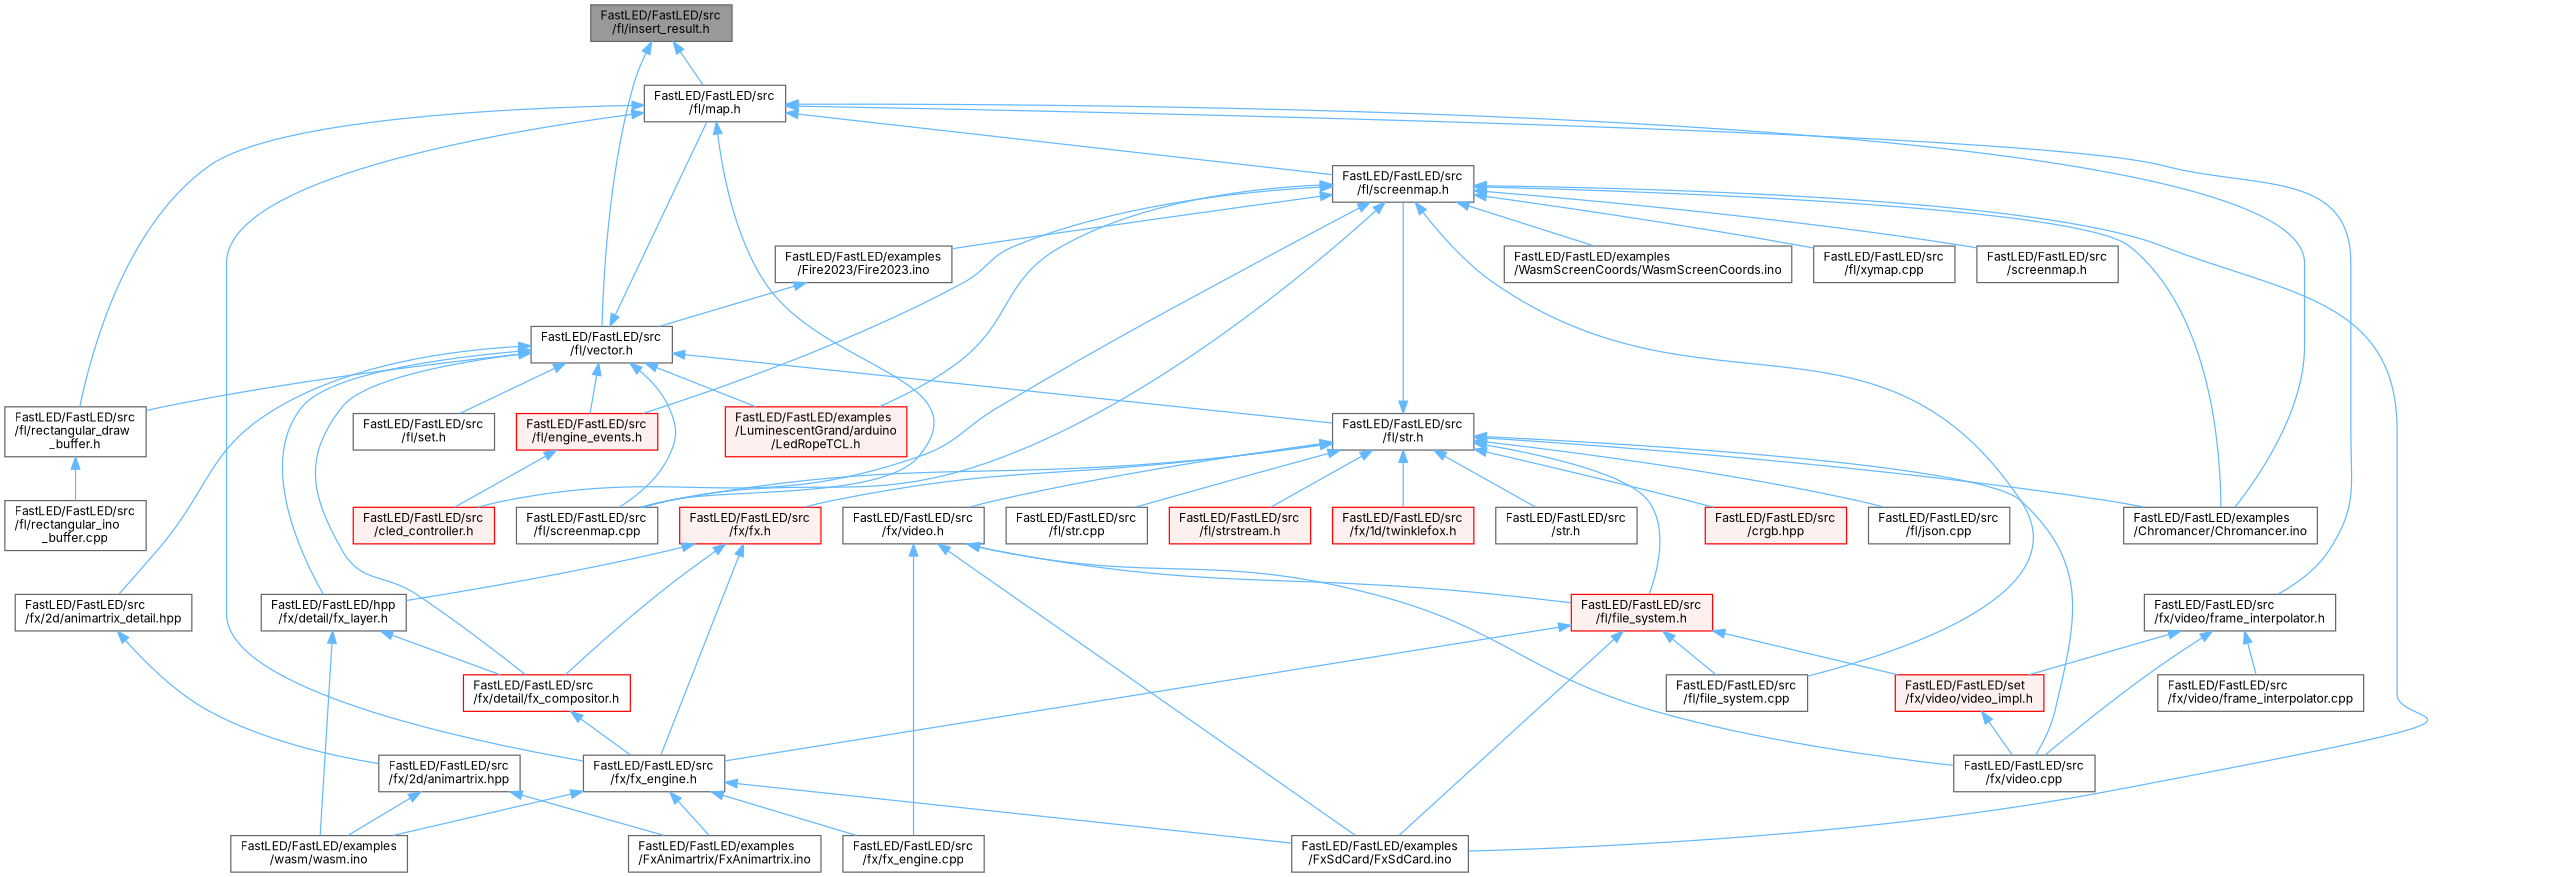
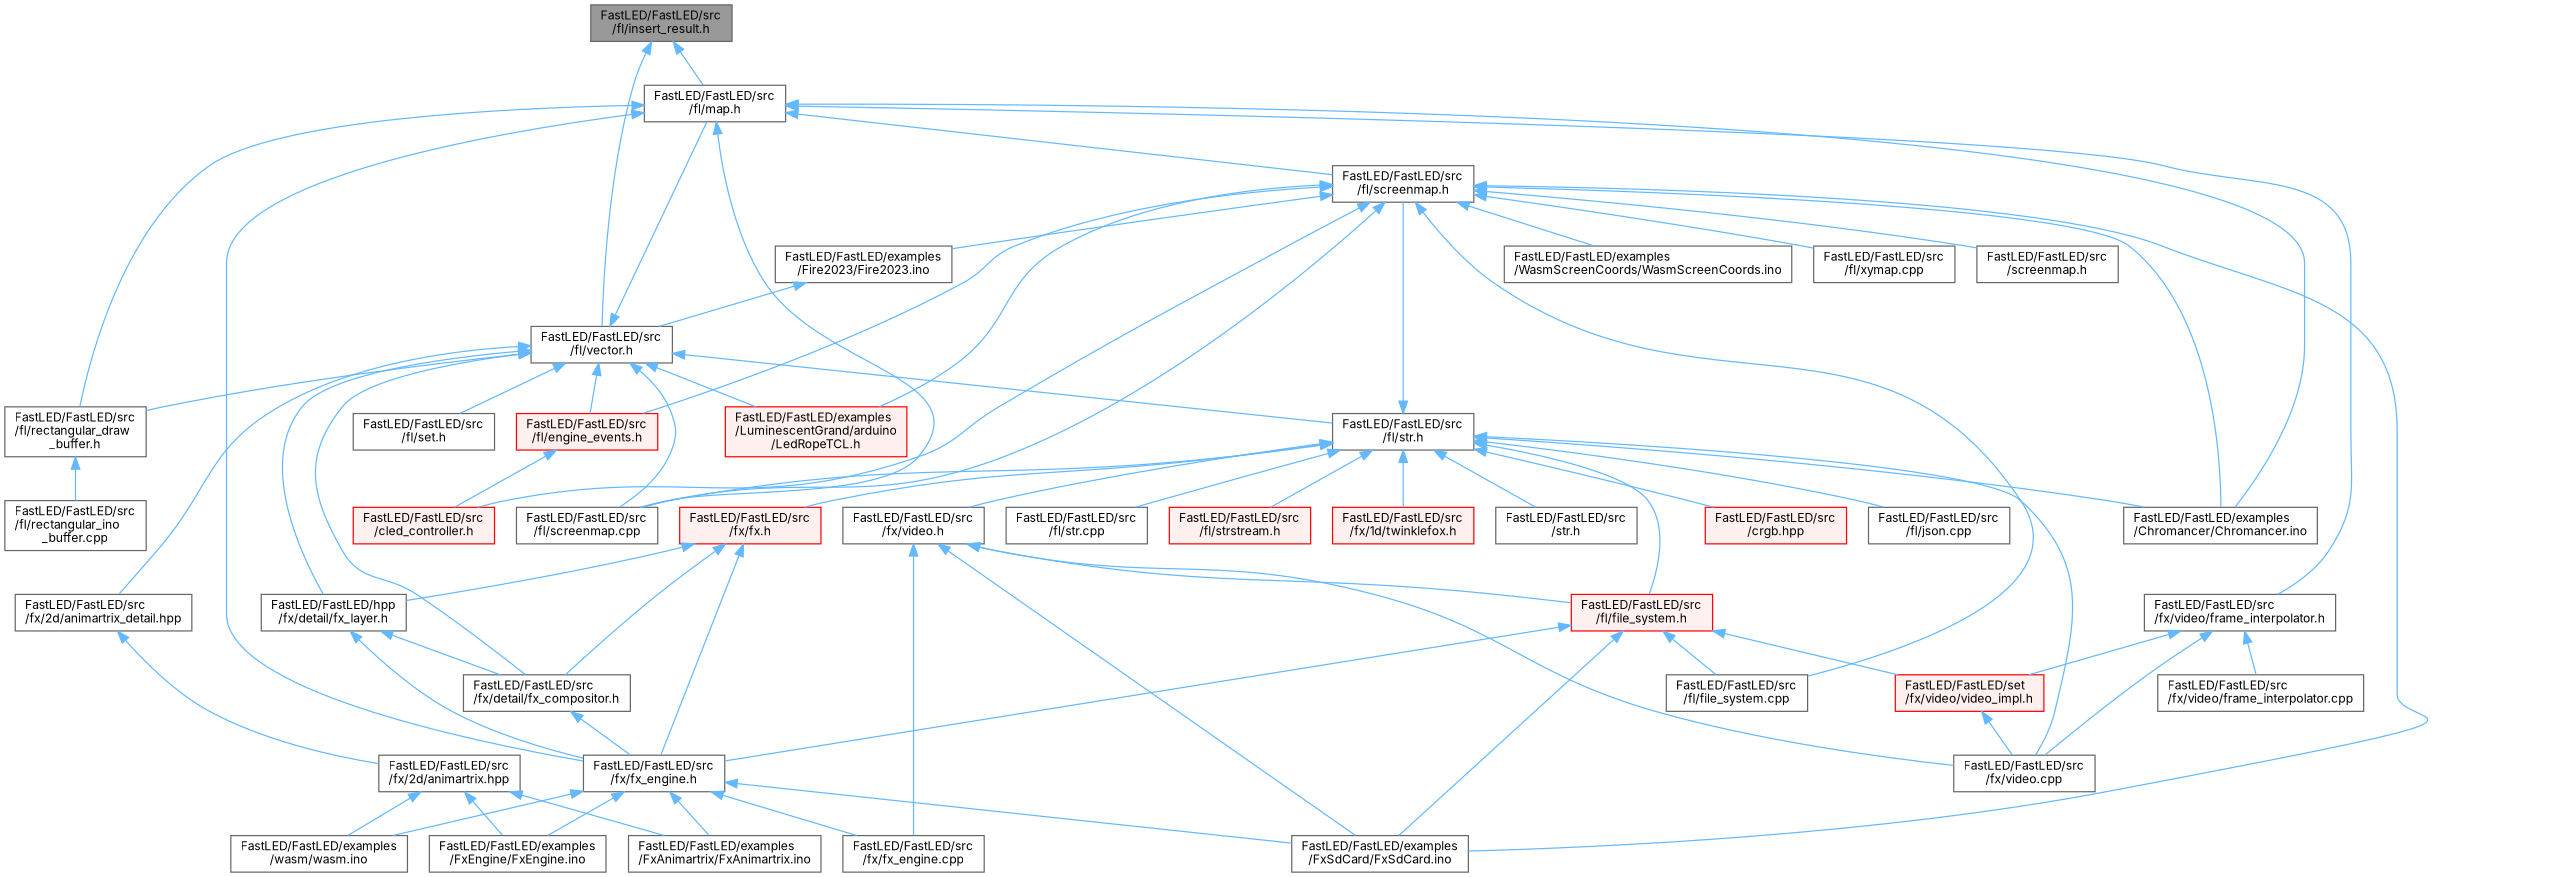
(547, 693) -> (547, 693)
(326, 739) -> (462, 716)
none -> (518, 854)
